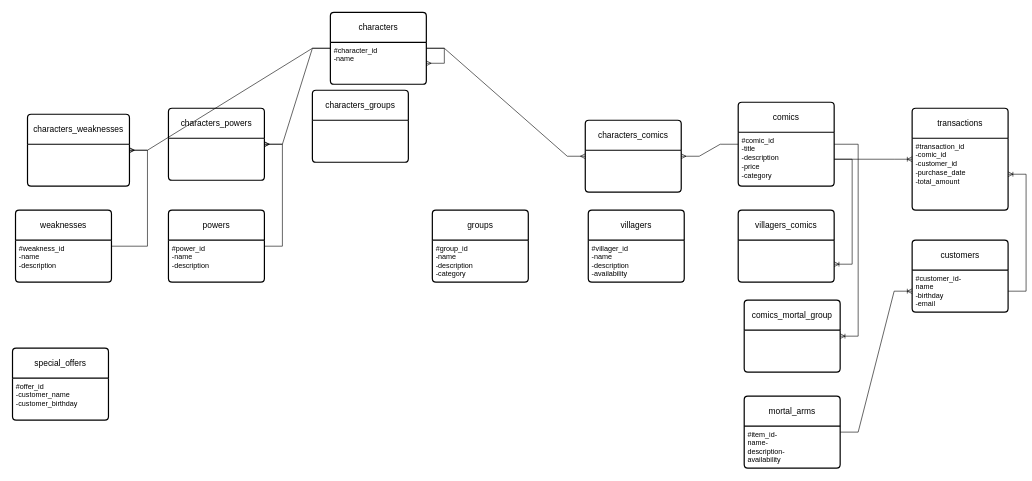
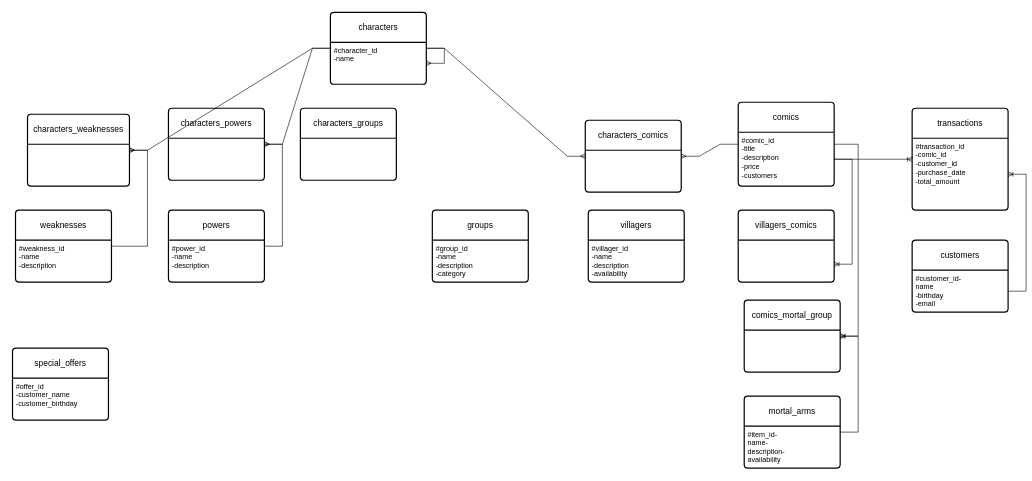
(360, 126) -> (348, 144)
(764, 158) -> (764, 158)
(877, 359) -> (858, 384)
